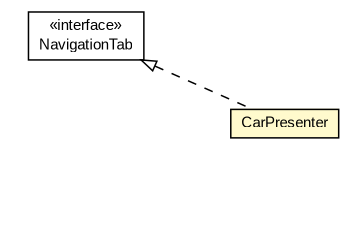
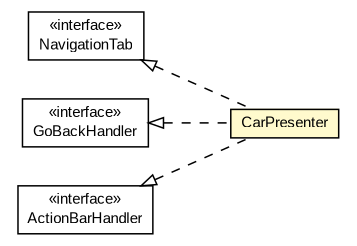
none -> (85, 123)
none -> (85, 210)
